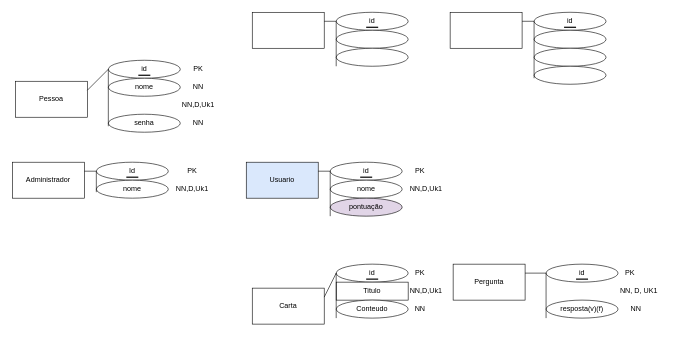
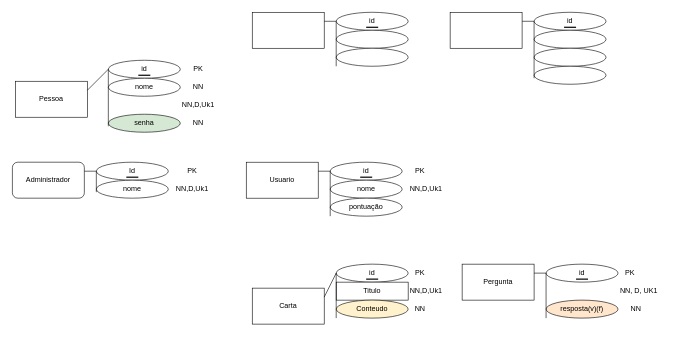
(144, 123) -> (144, 123)
(48, 180) -> (48, 180)
(282, 180) -> (282, 180)
(366, 207) -> (366, 207)
(489, 282) -> (498, 282)
(372, 309) -> (372, 309)
(582, 309) -> (582, 309)
